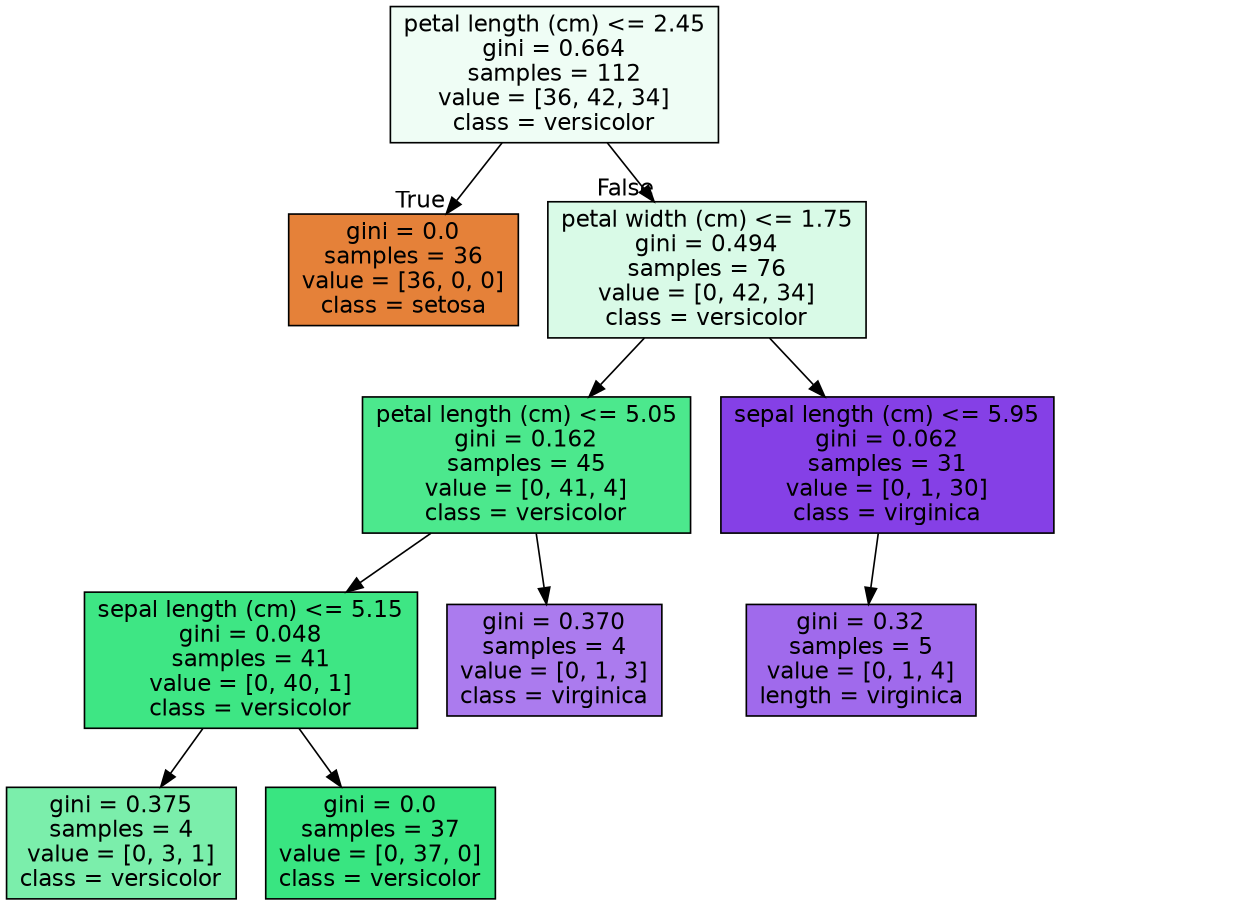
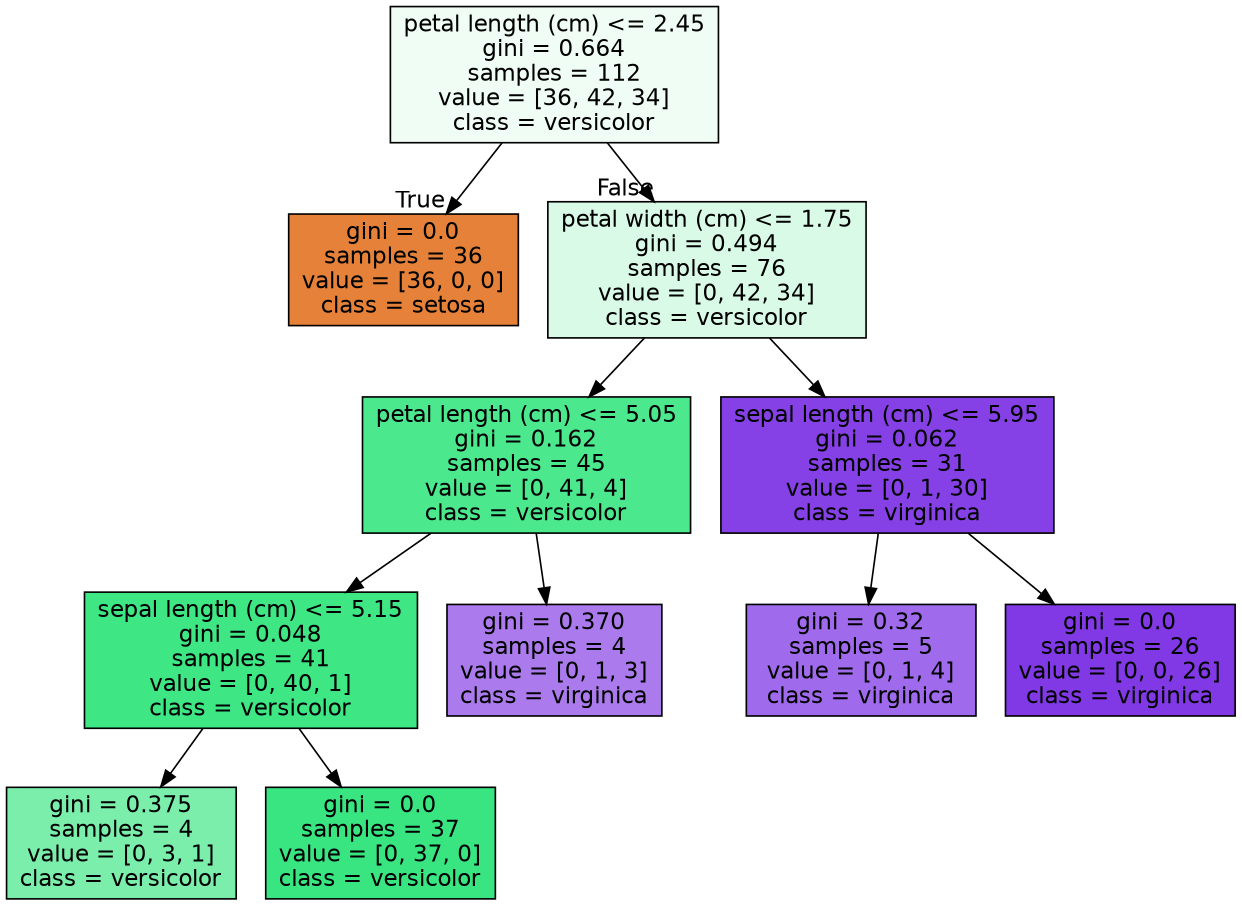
(861, 660) -> (861, 660)
none -> (1120, 660)
